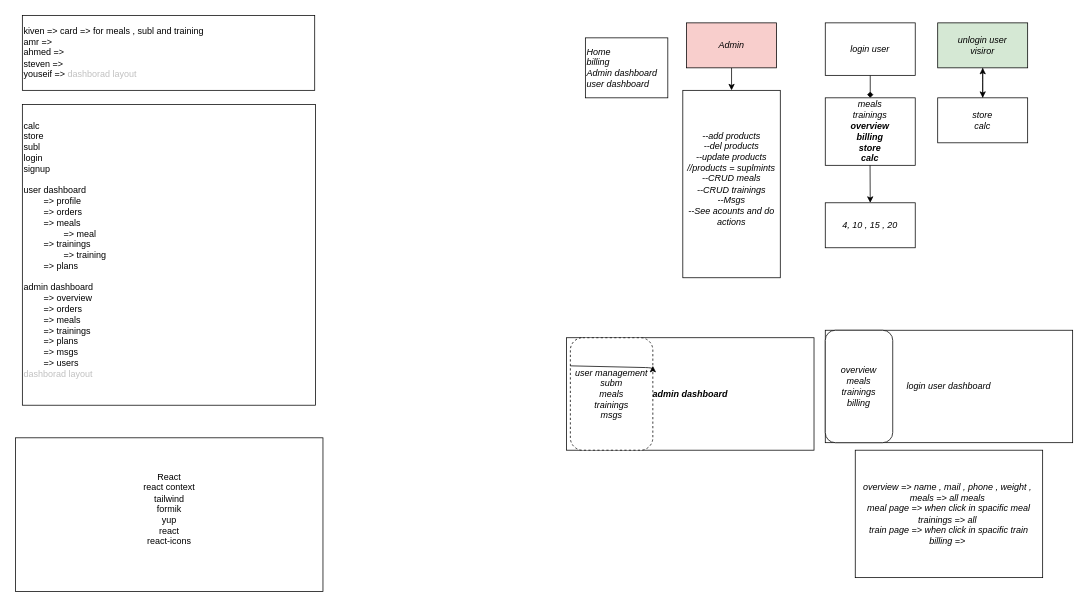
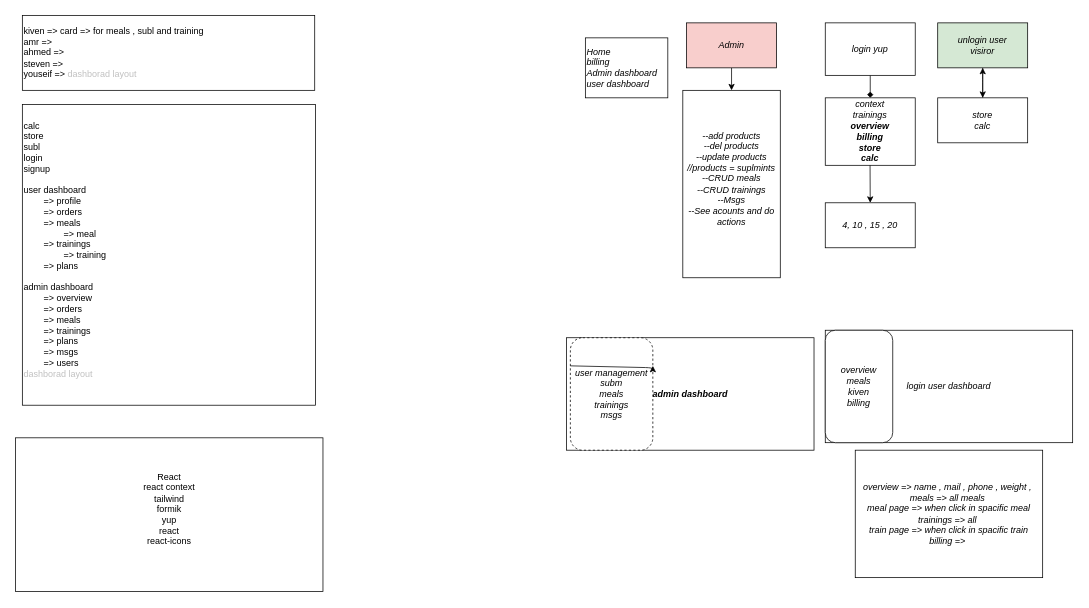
(870, 49) -> (870, 49)
(870, 132) -> (870, 132)
(859, 387) -> (859, 387)
